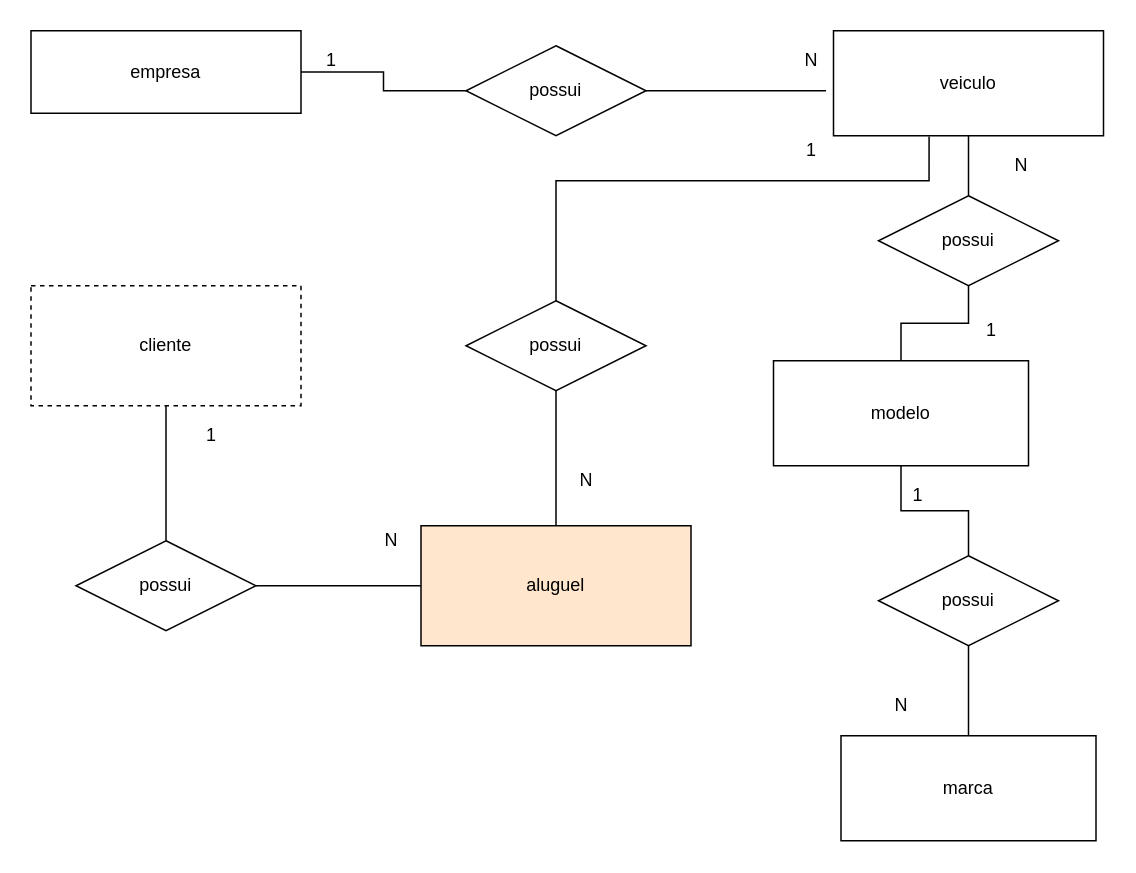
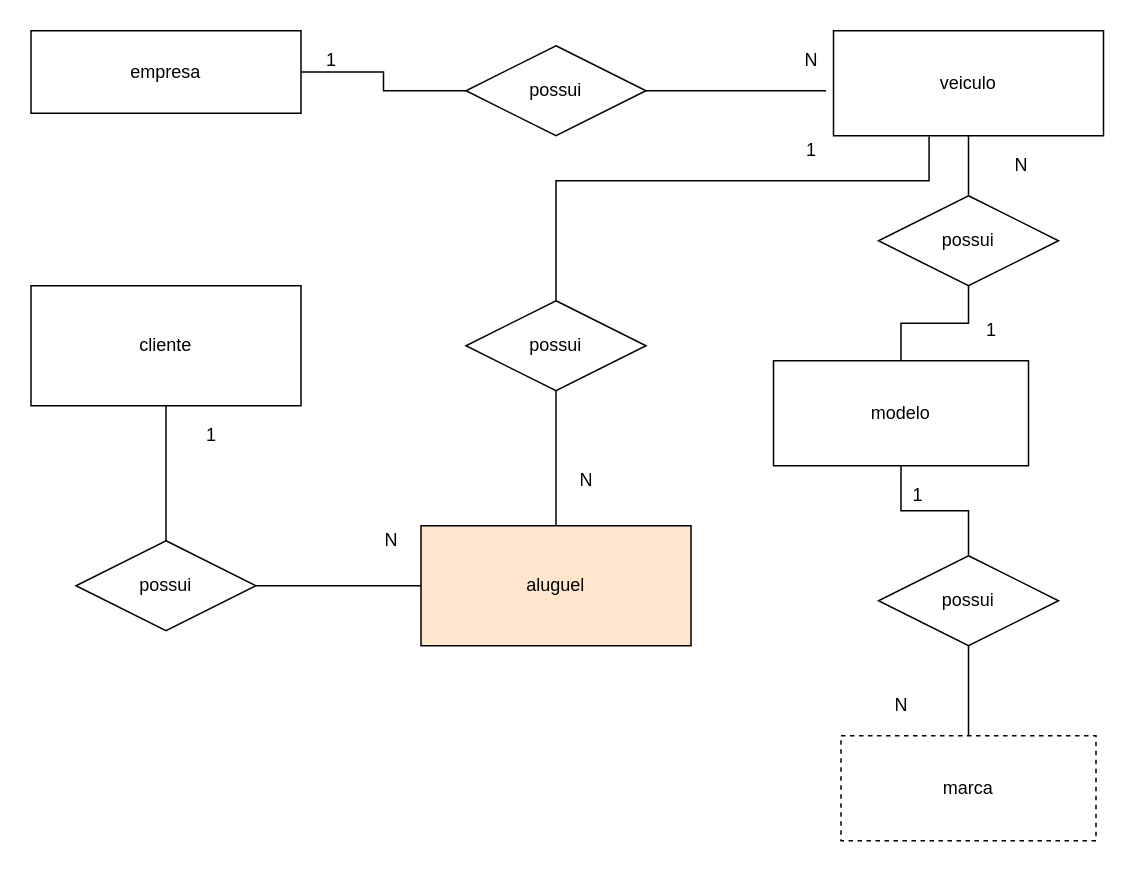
(166, 346) -> (166, 346)
(968, 788) -> (968, 788)
